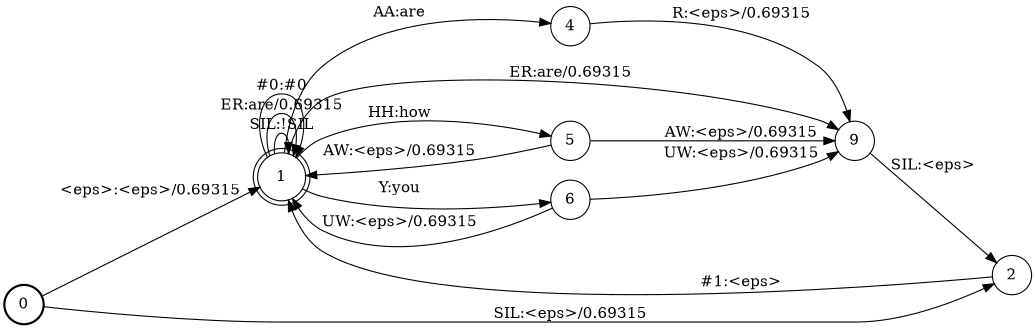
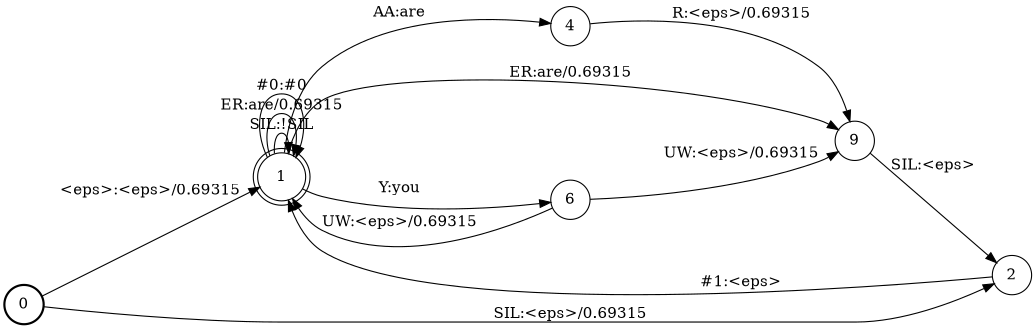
(570, 141) -> none
